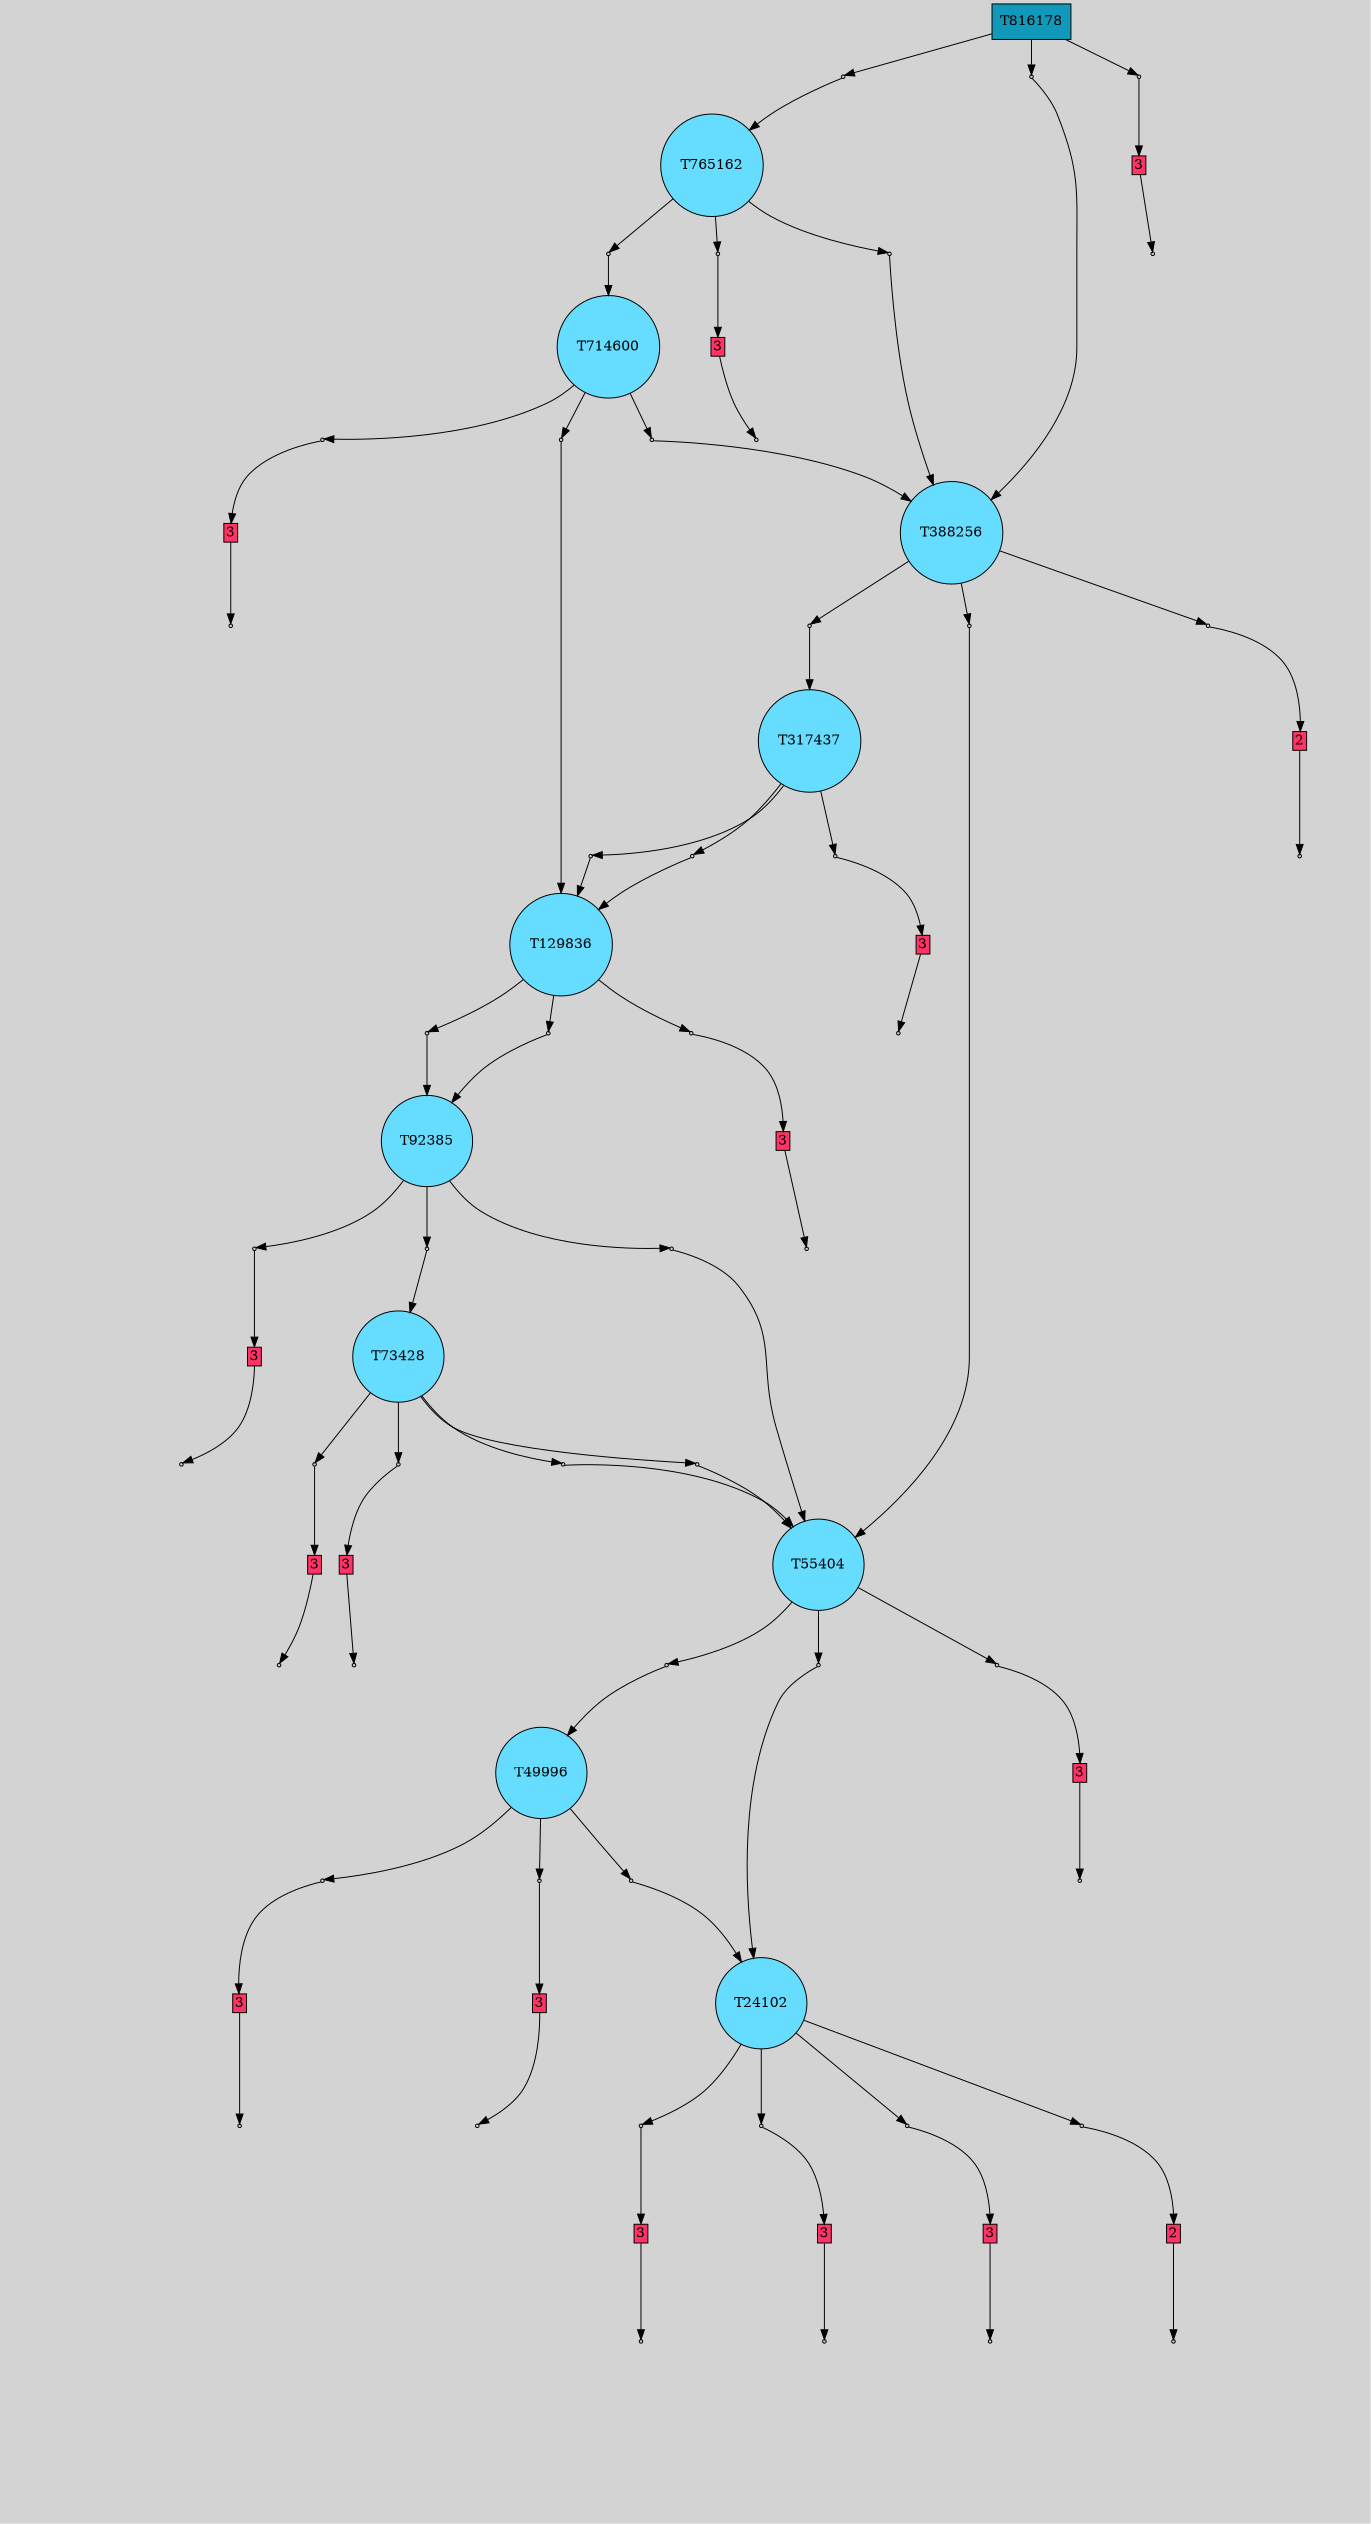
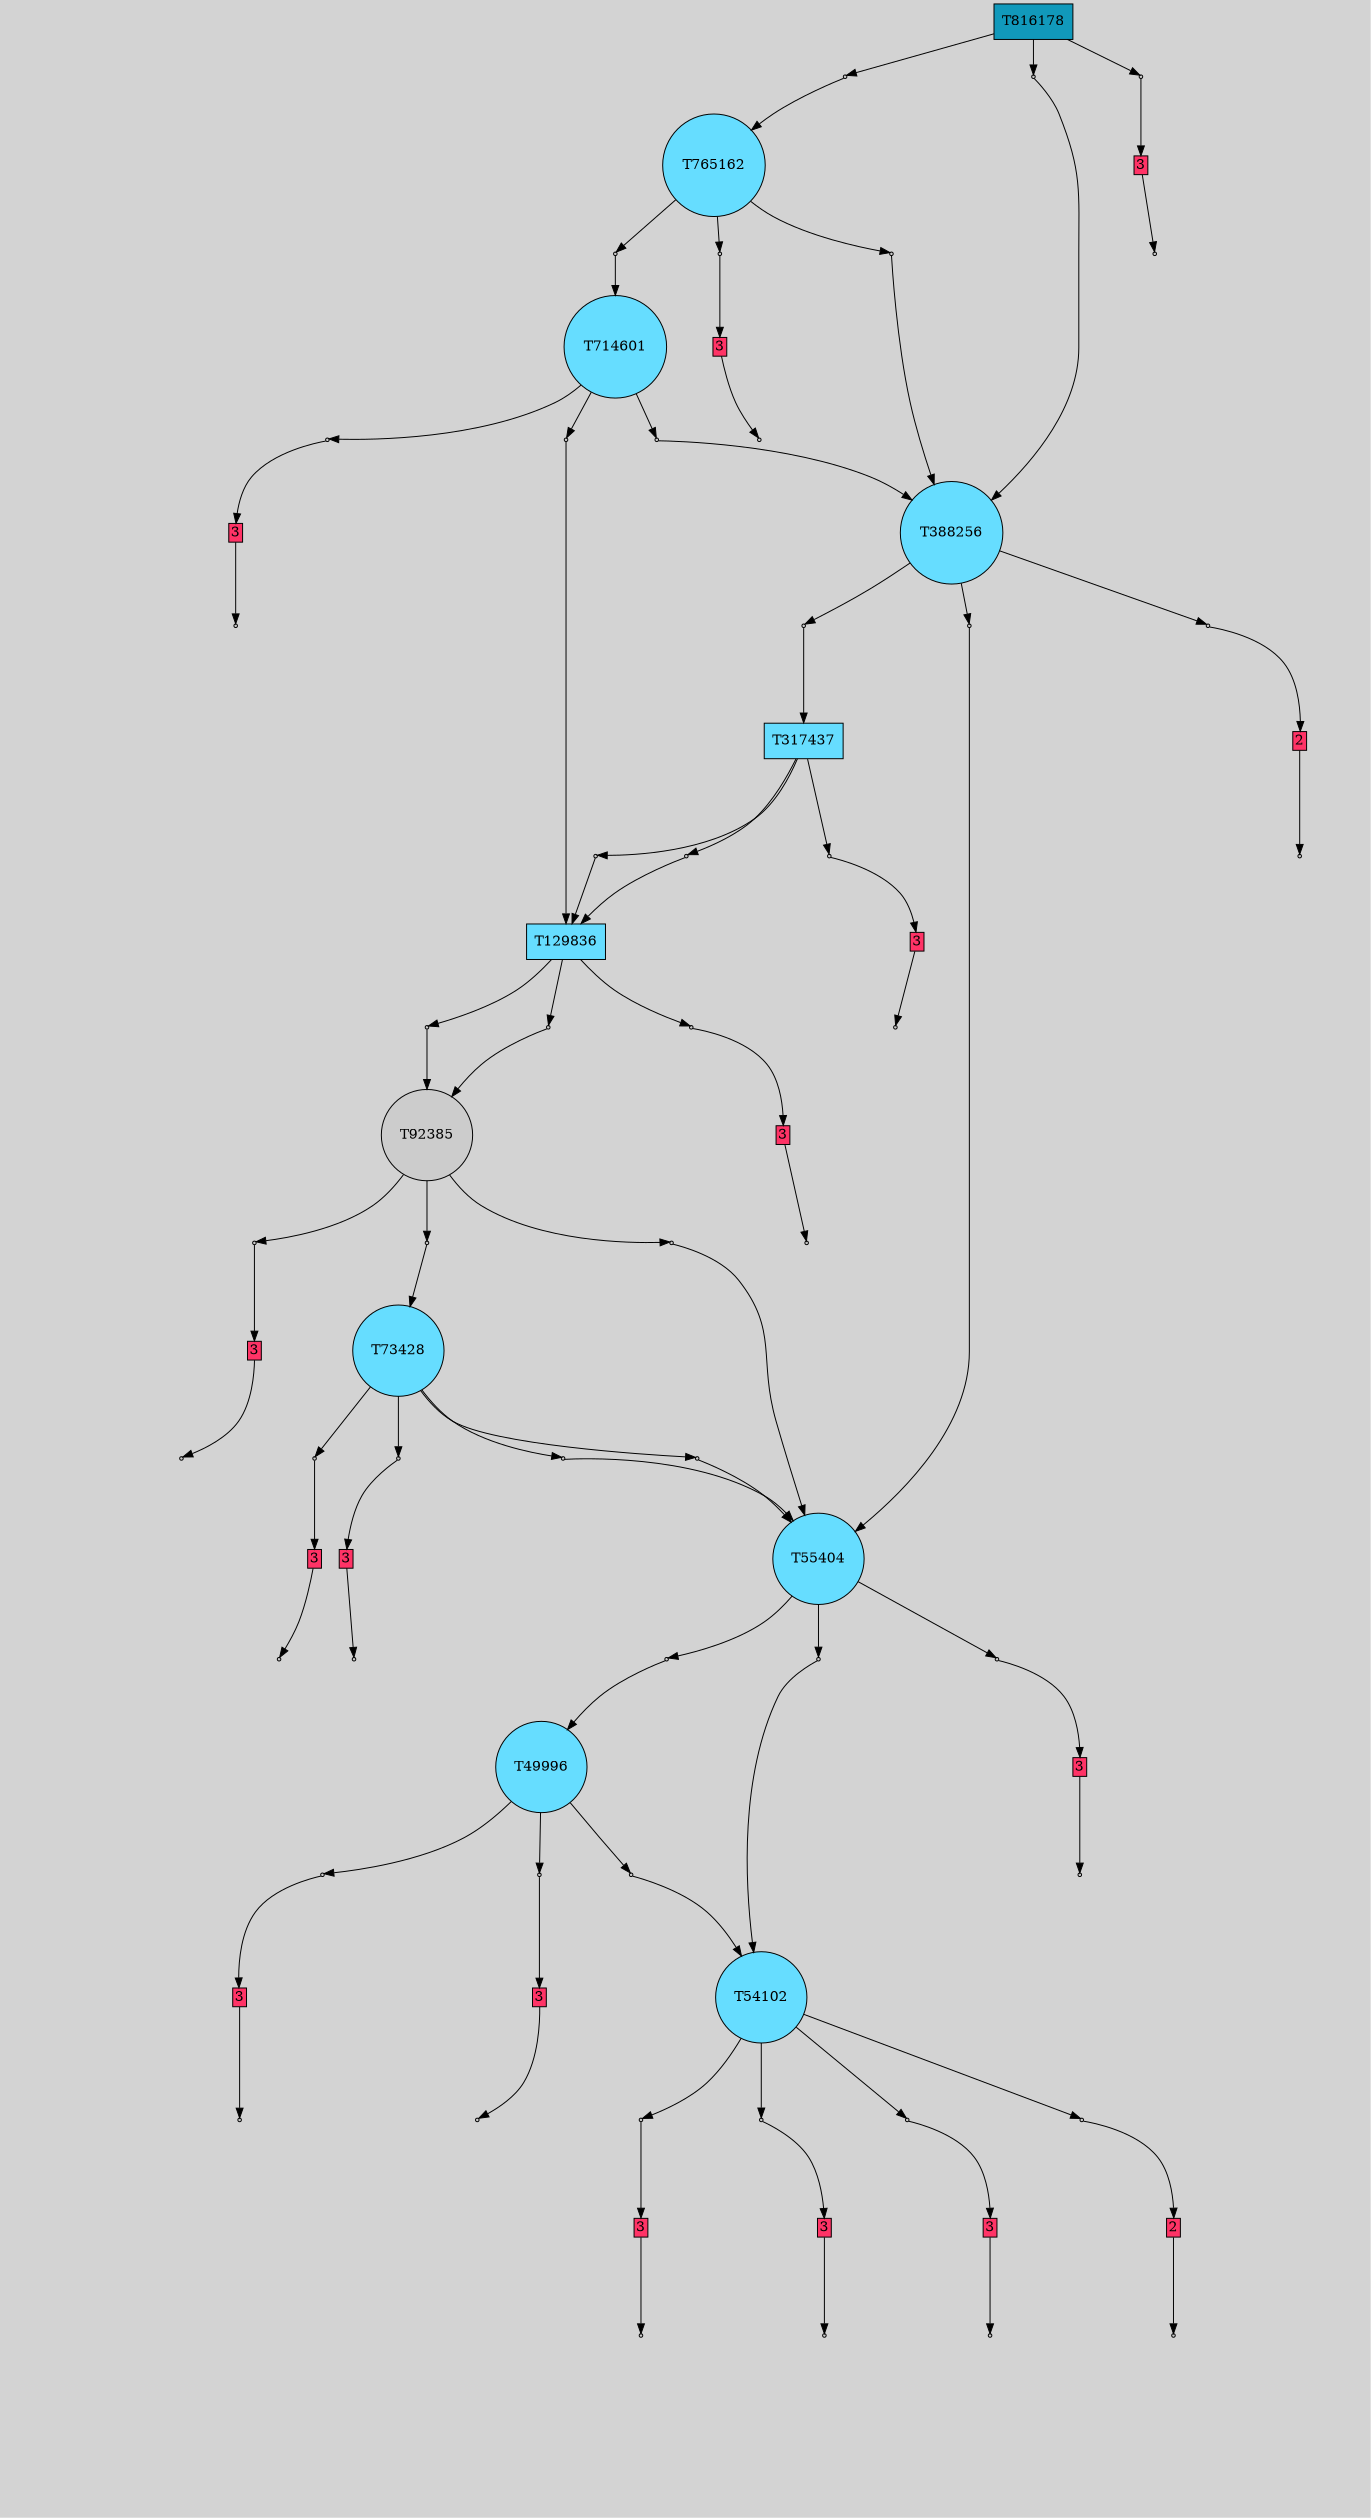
(608, 347) -> (615, 347)
(810, 741) -> (804, 741)
(561, 945) -> (566, 942)
(427, 1141) -> (427, 1135)
(761, 2003) -> (761, 1997)
